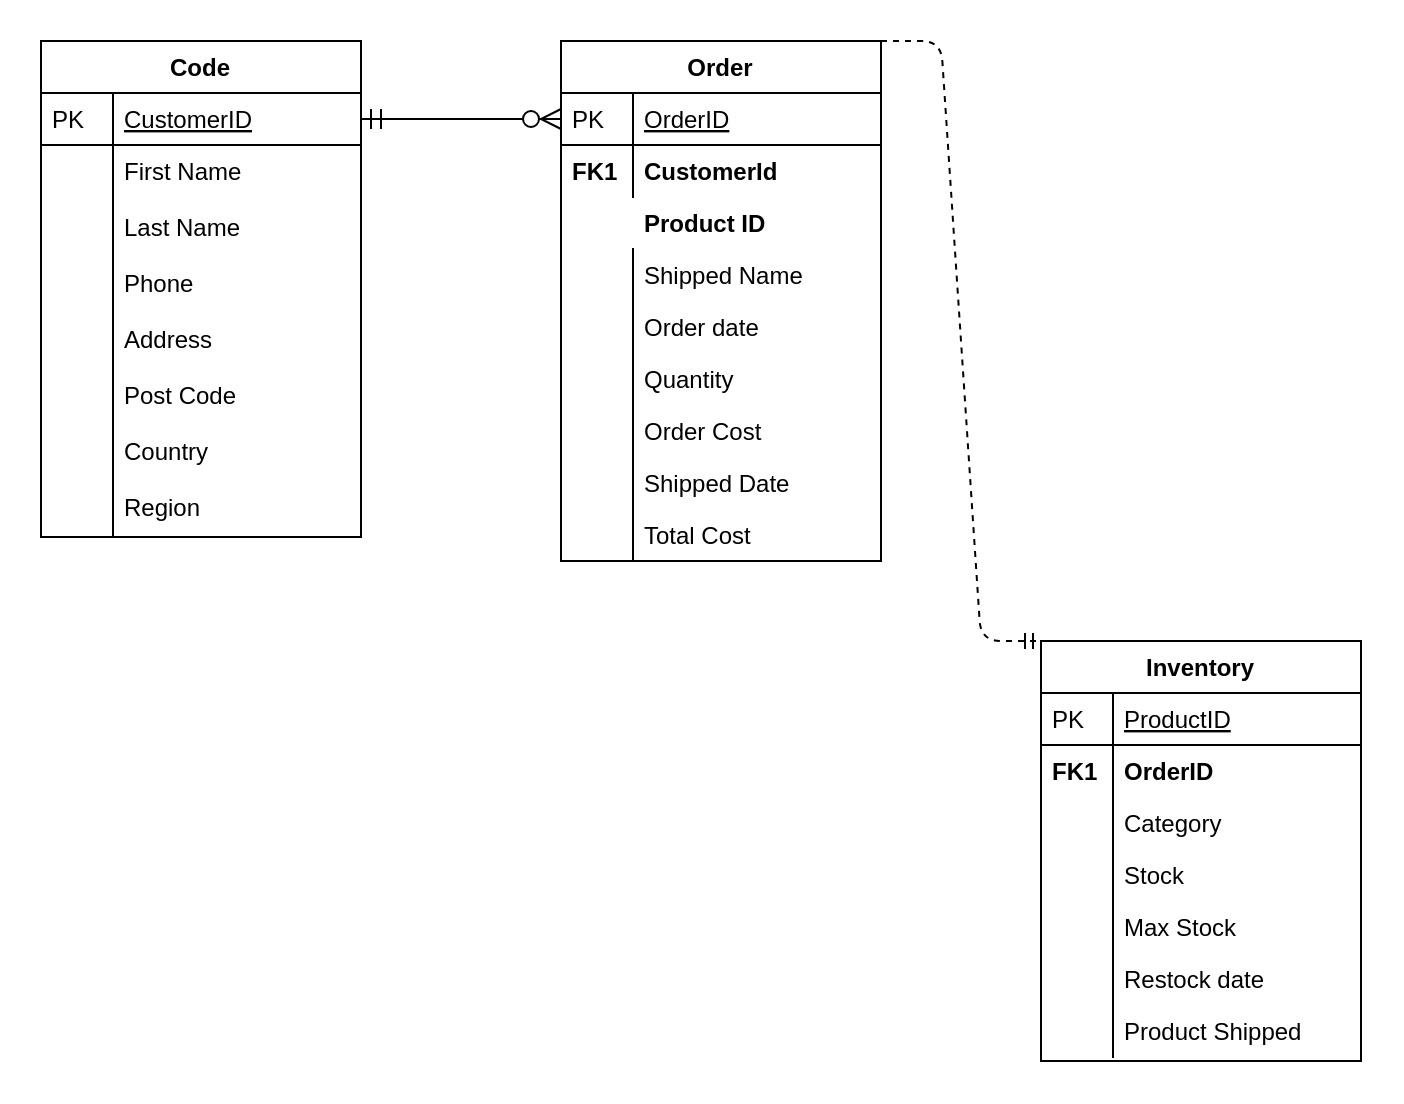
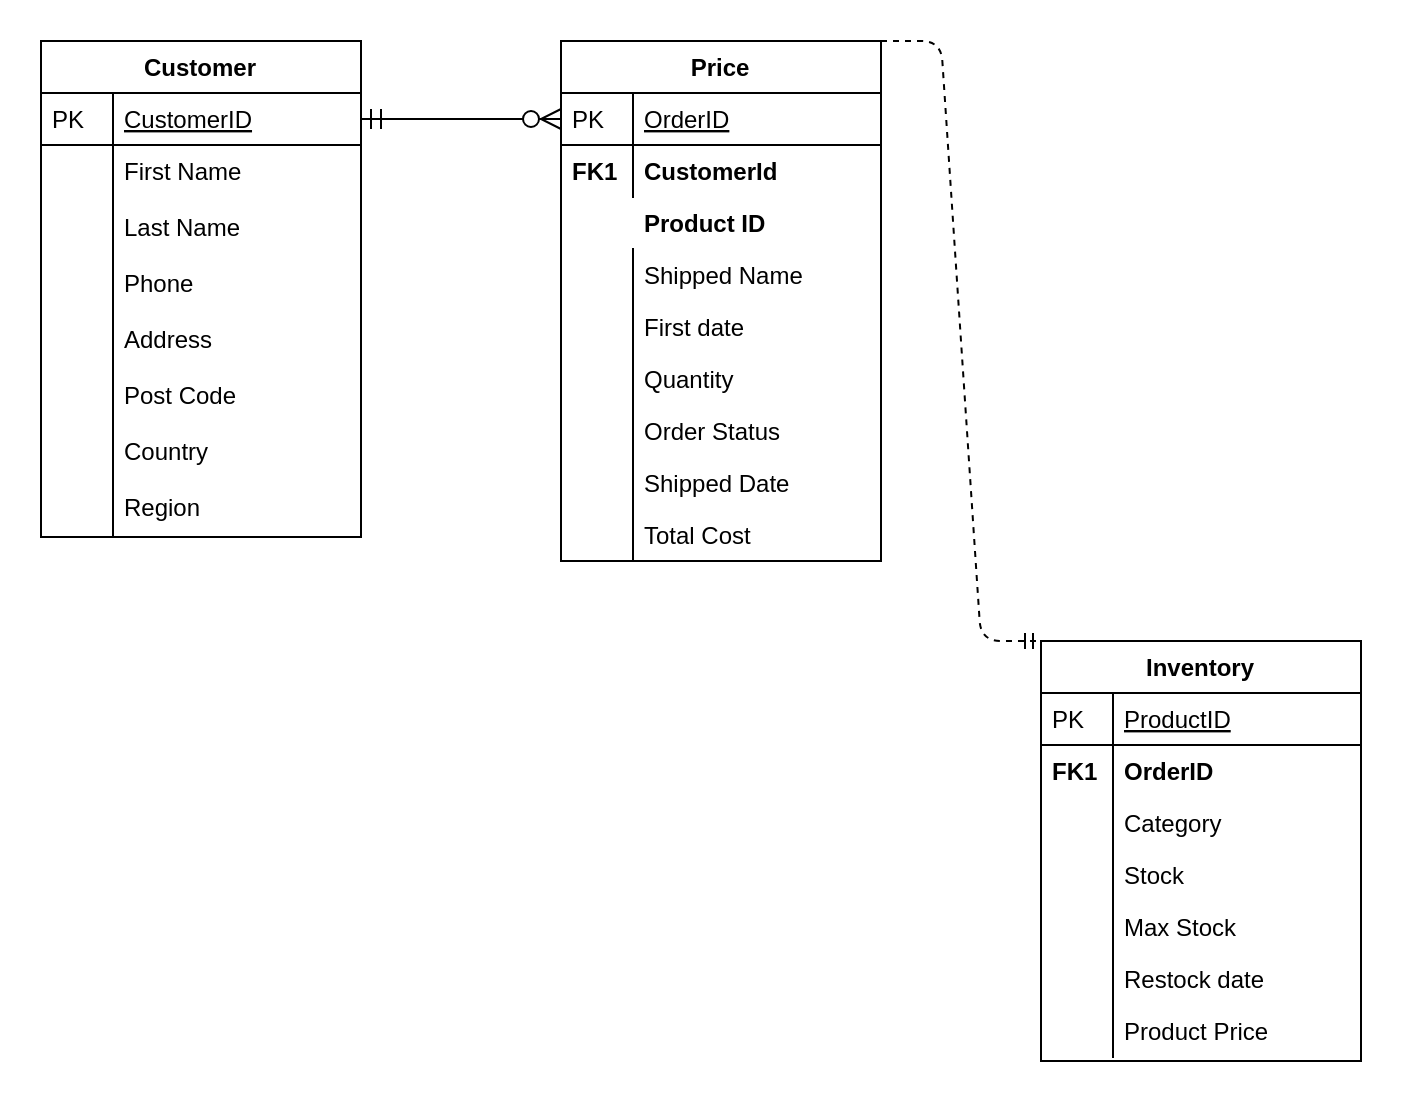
(200, 68) -> (200, 68)
(720, 68) -> (720, 68)
(708, 328) -> (705, 328)
(708, 432) -> (722, 432)
(1219, 1032) -> (1205, 1032)
